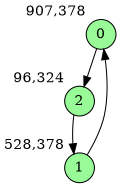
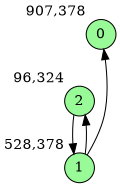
(92, 63) -> (86, 140)
